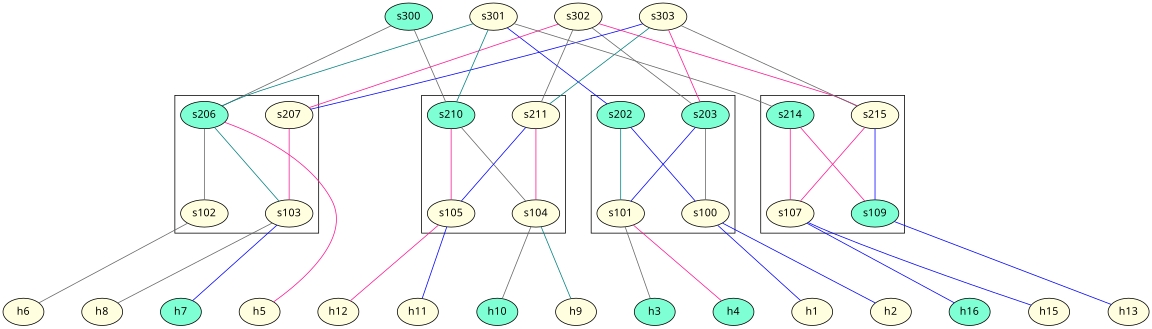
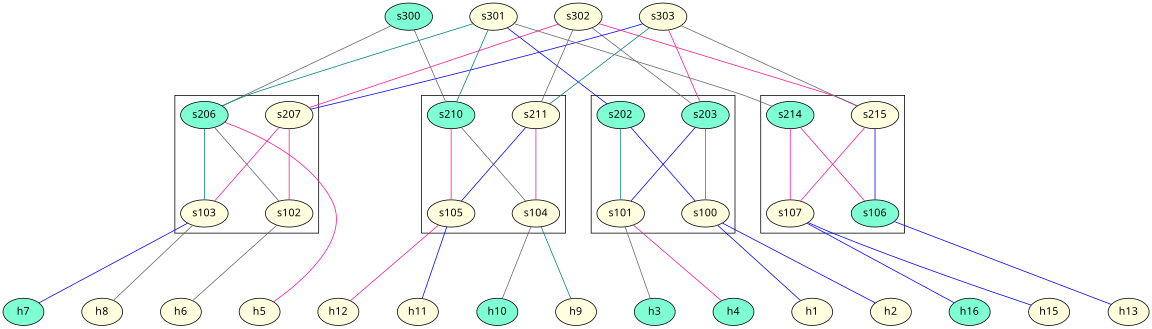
none -> (289, 162)
(875, 213) -> (875, 213)
